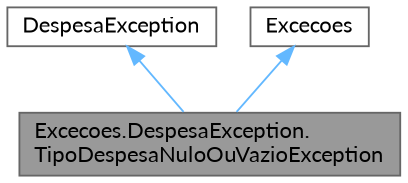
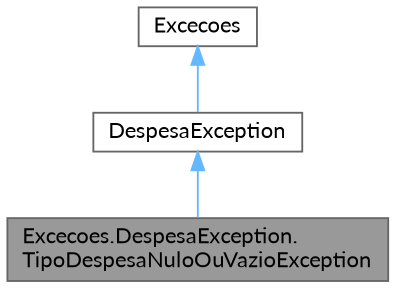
(259, 86) -> (198, 89)
